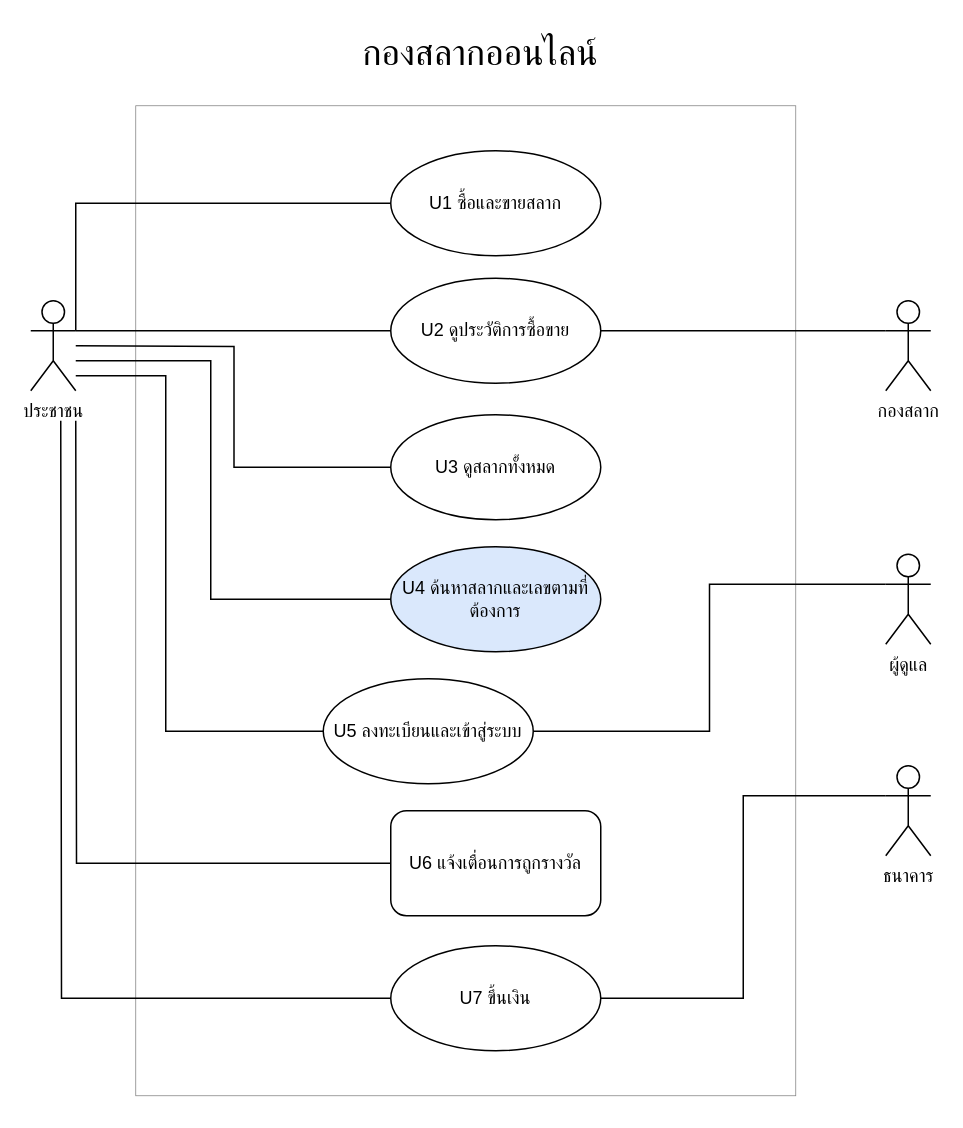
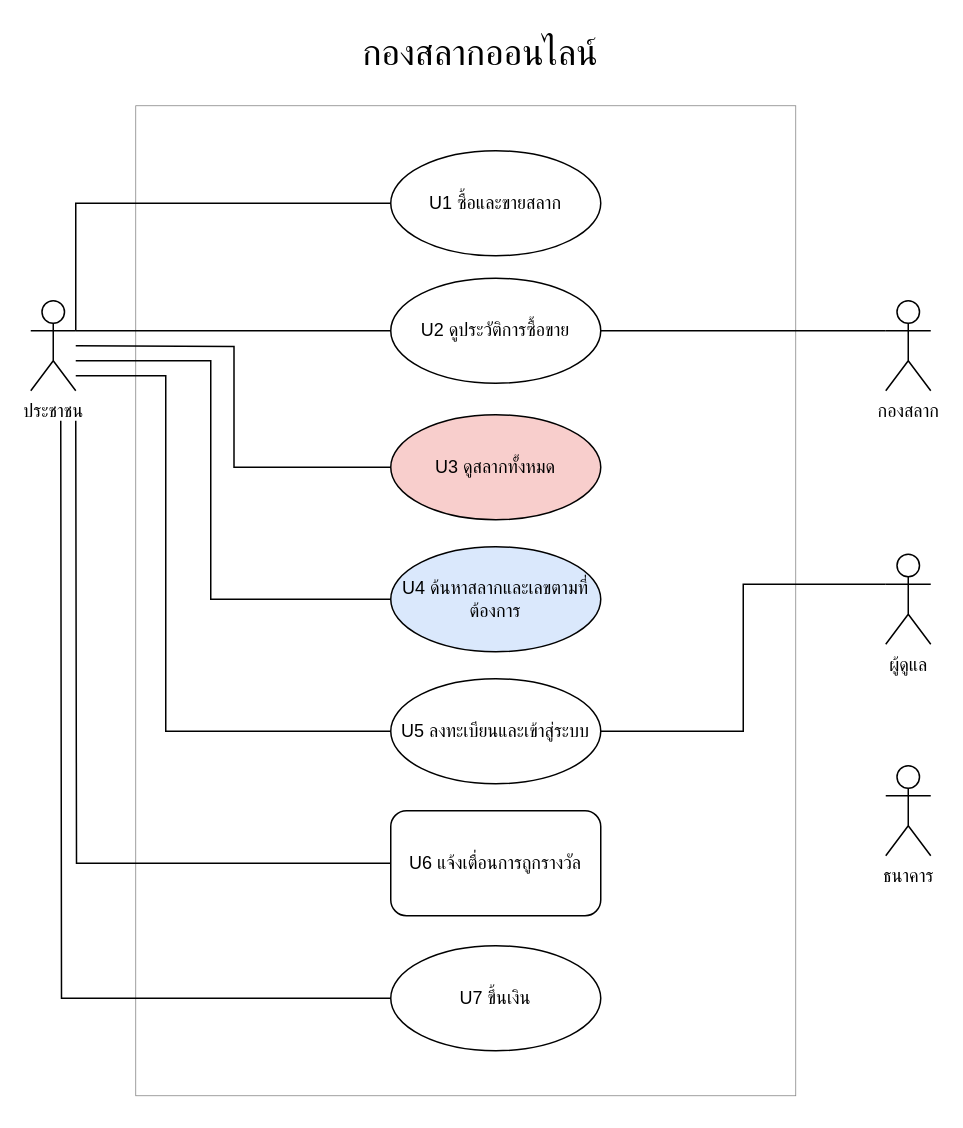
(496, 467) -> (496, 467)
(428, 731) -> (496, 731)
(743, 898) -> none
